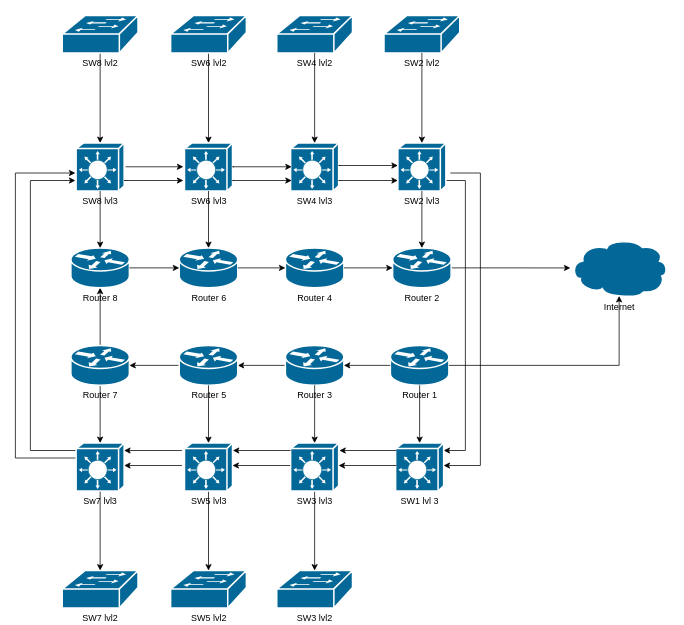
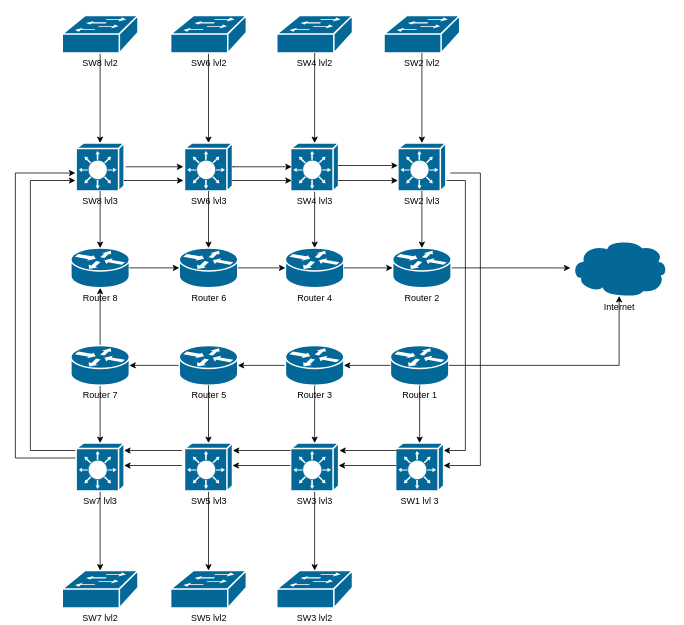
none -> (315, 217)
